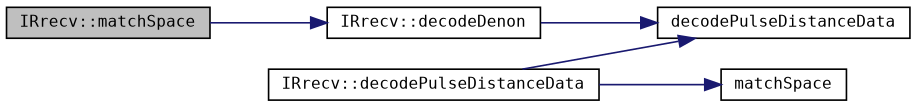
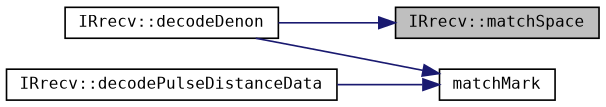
(260, 23) -> (329, 23)
(784, 23) -> (497, 85)
(784, 85) -> none
